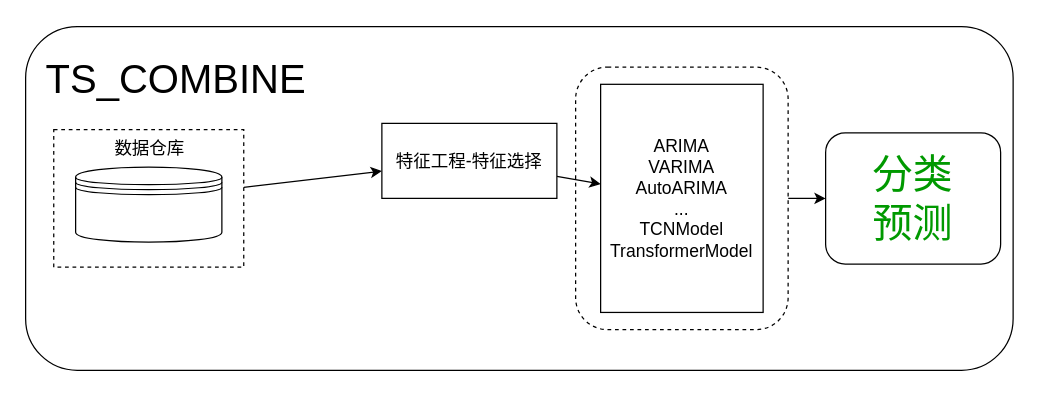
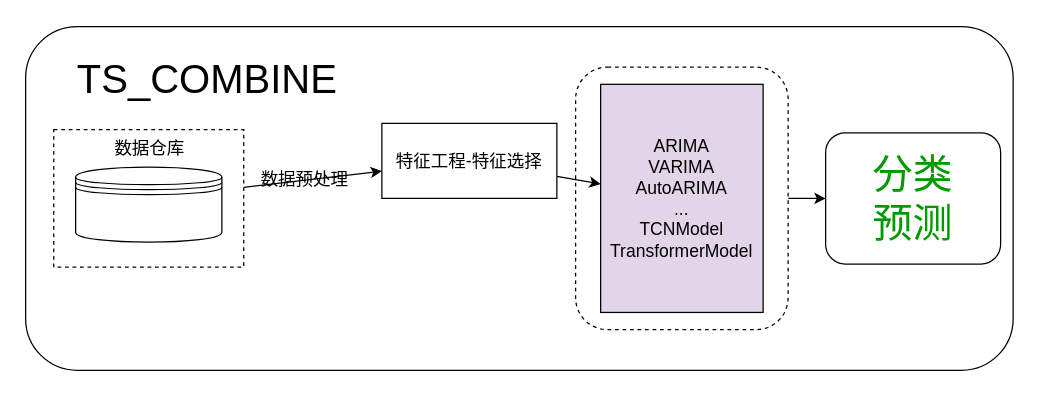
(176, 79) -> (207, 79)
none -> (304, 179)
(682, 198) -> (682, 198)
